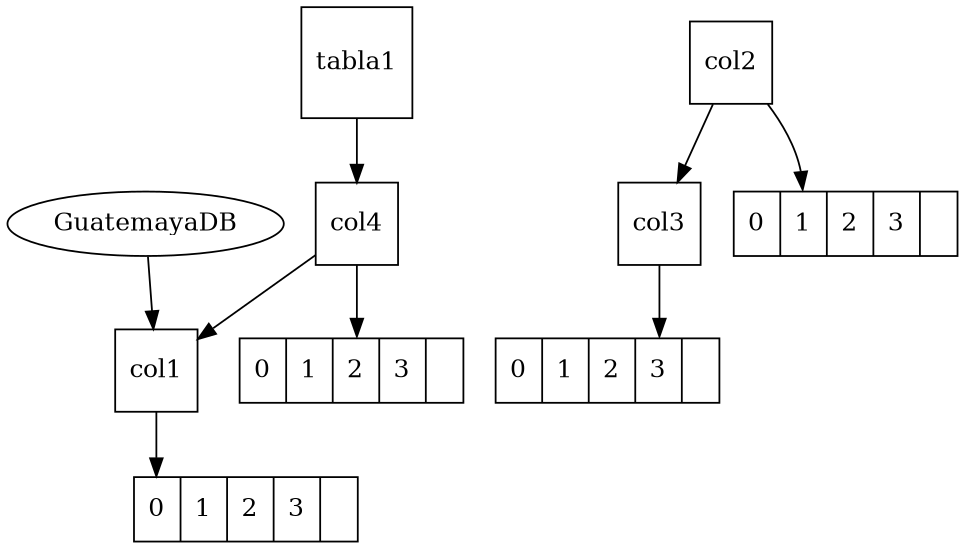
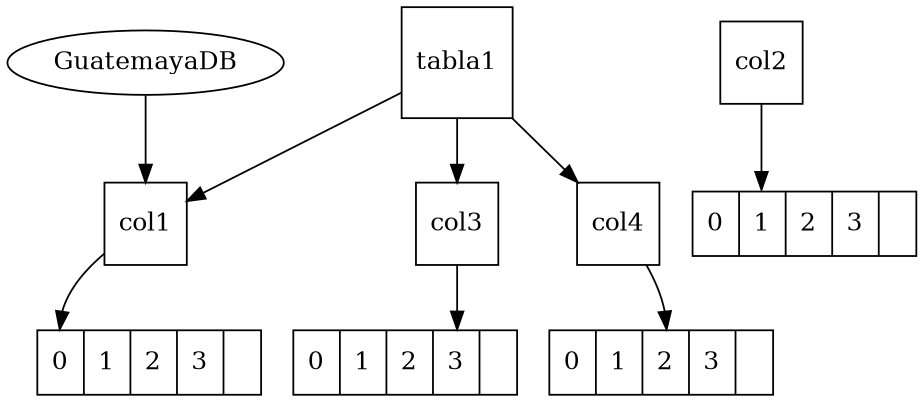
(699, 135) -> (457, 142)
(264, 292) -> (302, 143)
